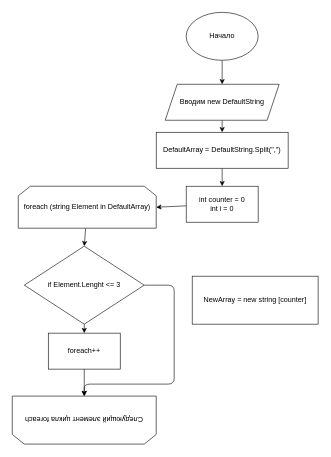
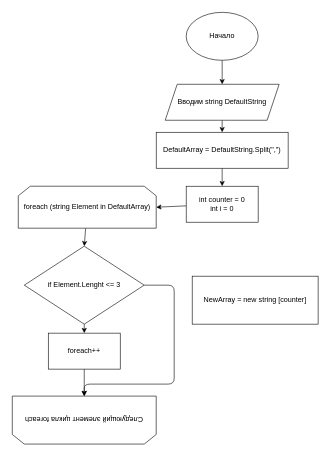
(222, 102) -> (222, 102)
